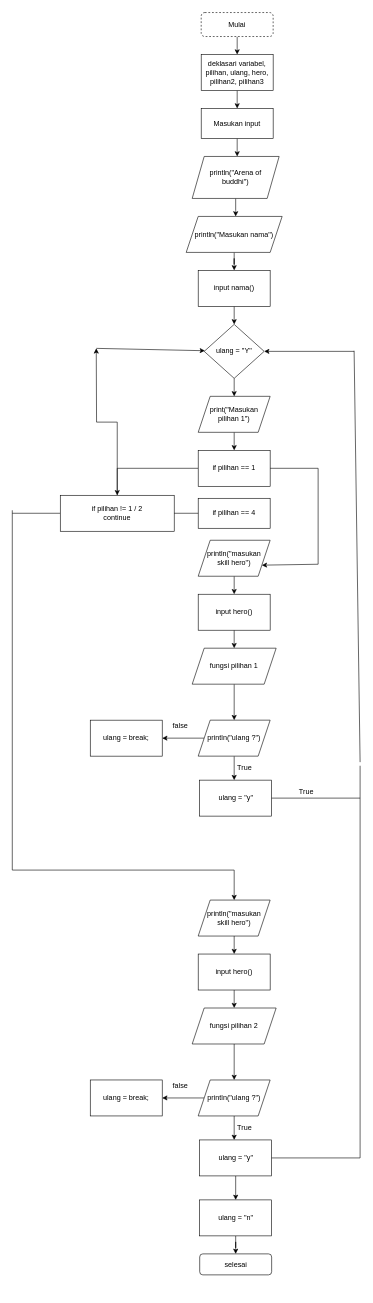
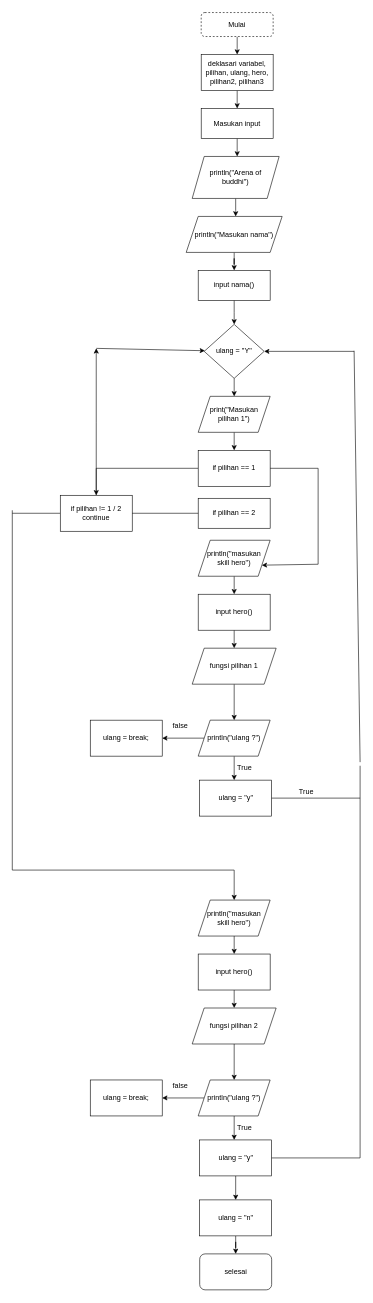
(234, 288) -> (234, 285)
(117, 513) -> (96, 513)
(234, 513) -> (234, 513)
(236, 1265) -> (236, 1272)
